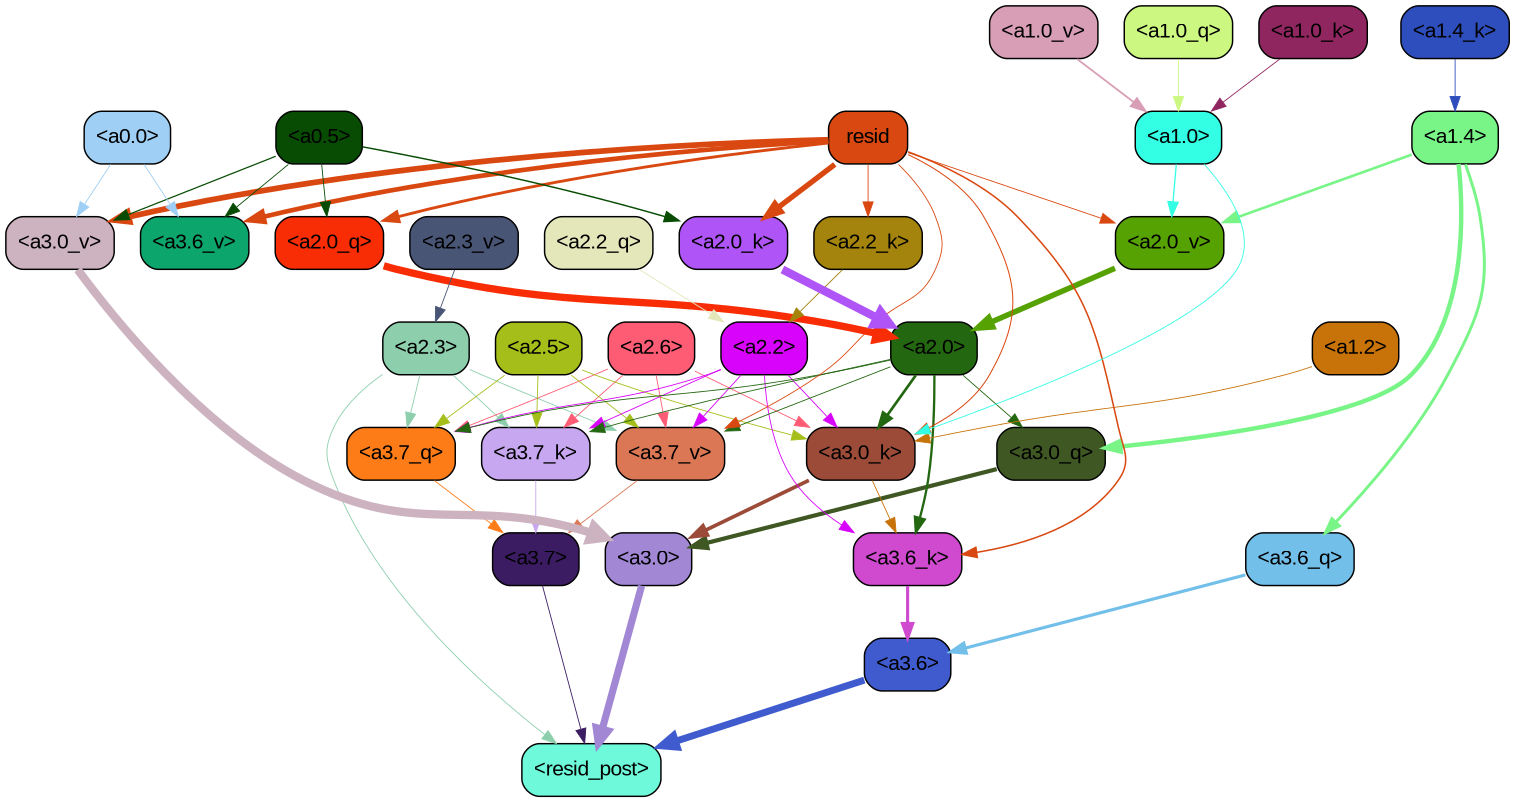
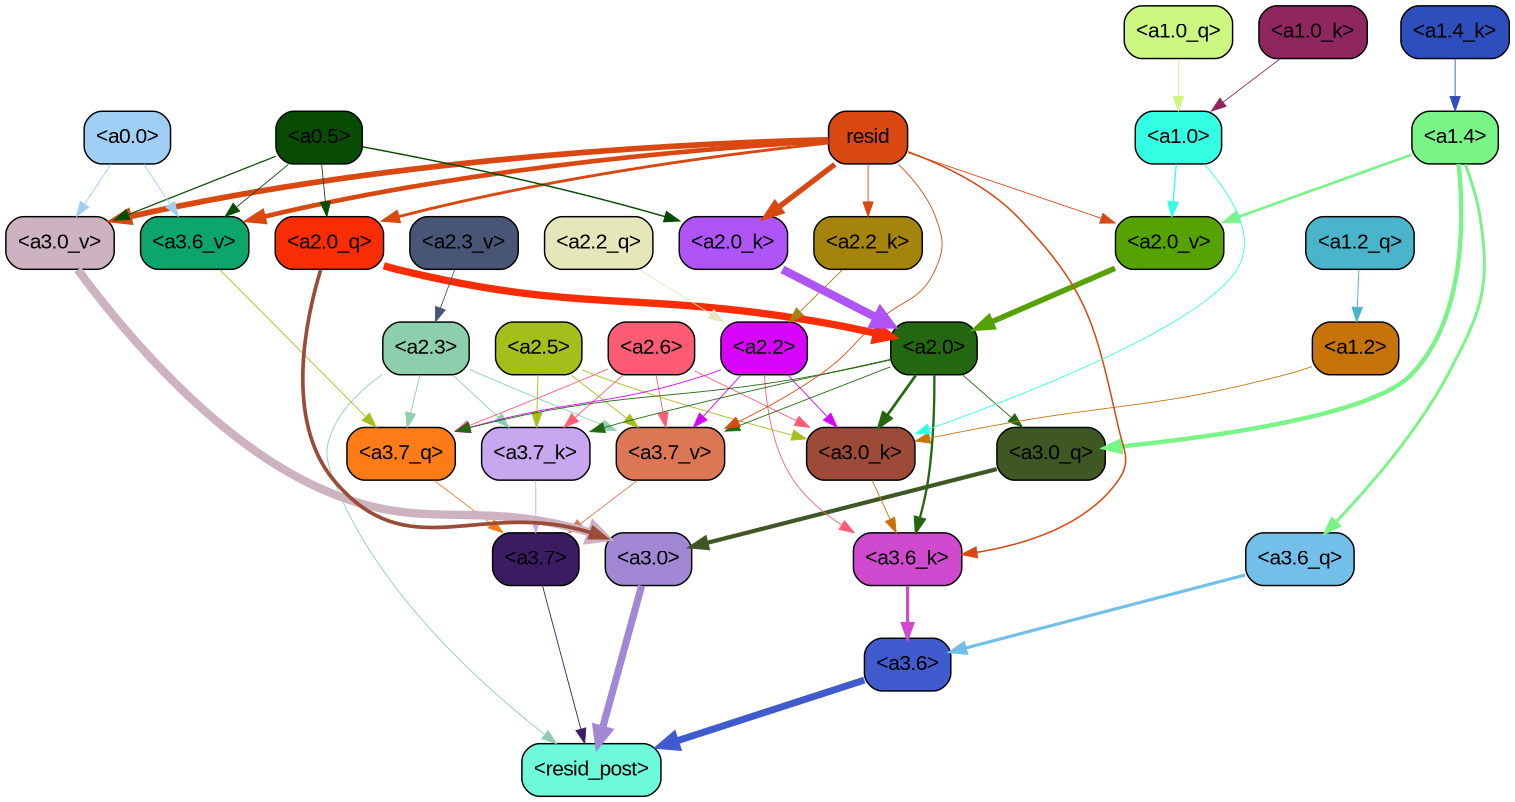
(1044, 32) -> none
none -> (1360, 243)
(1011, 286) -> none
(468, 402) -> (293, 343)
(636, 407) -> none
(783, 461) -> (783, 461)
(757, 505) -> (385, 519)
